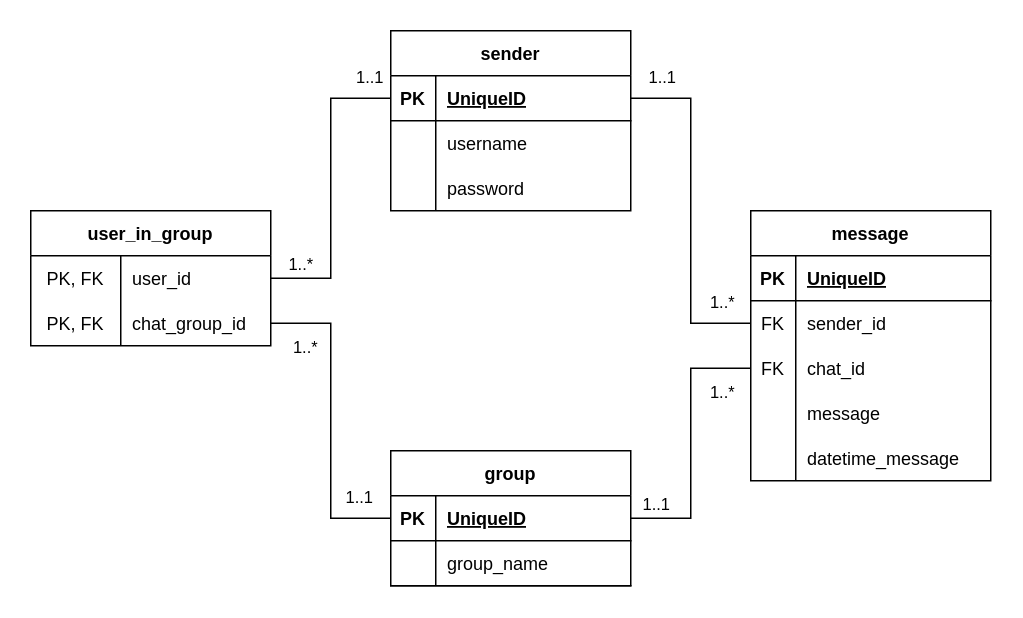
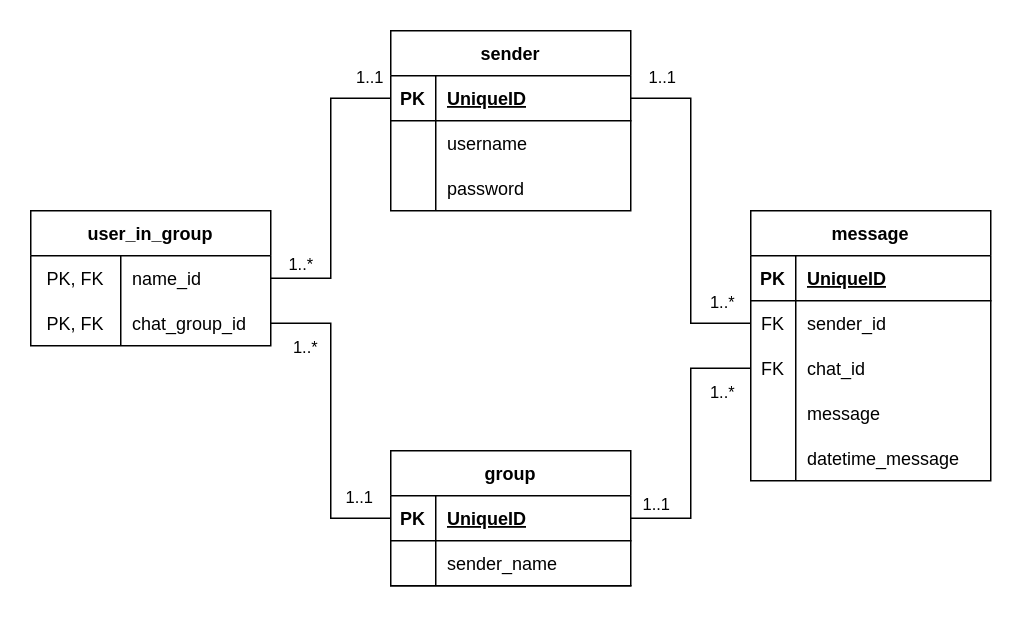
(165, 279) -> (165, 279)
(497, 564) -> (502, 564)
